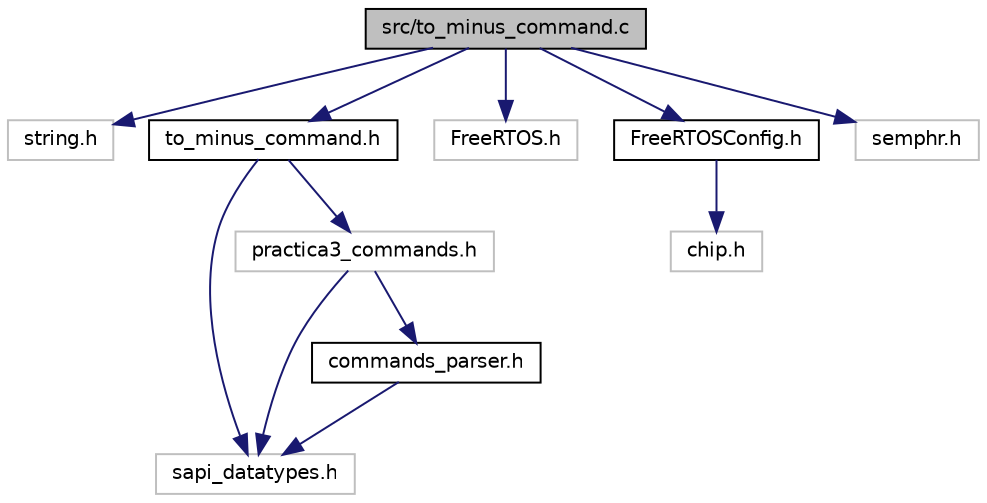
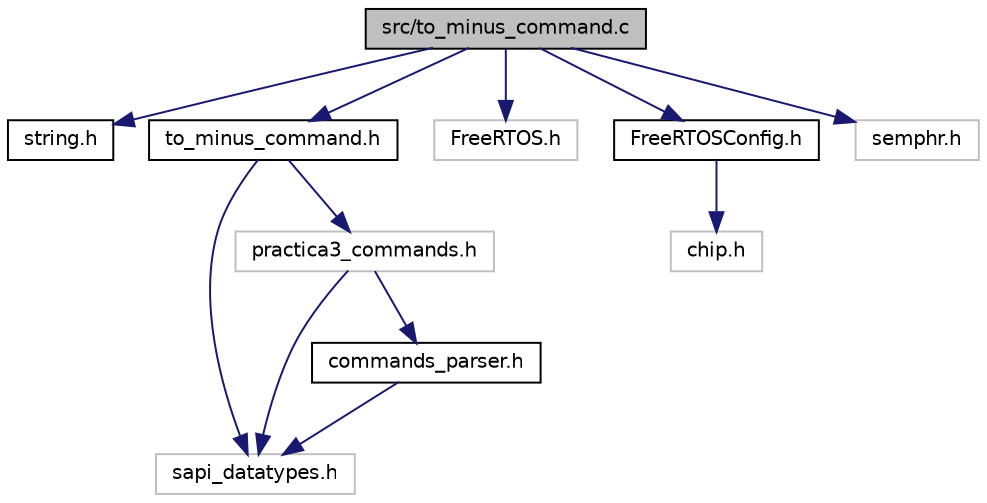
(61, 140) -> (61, 140)
